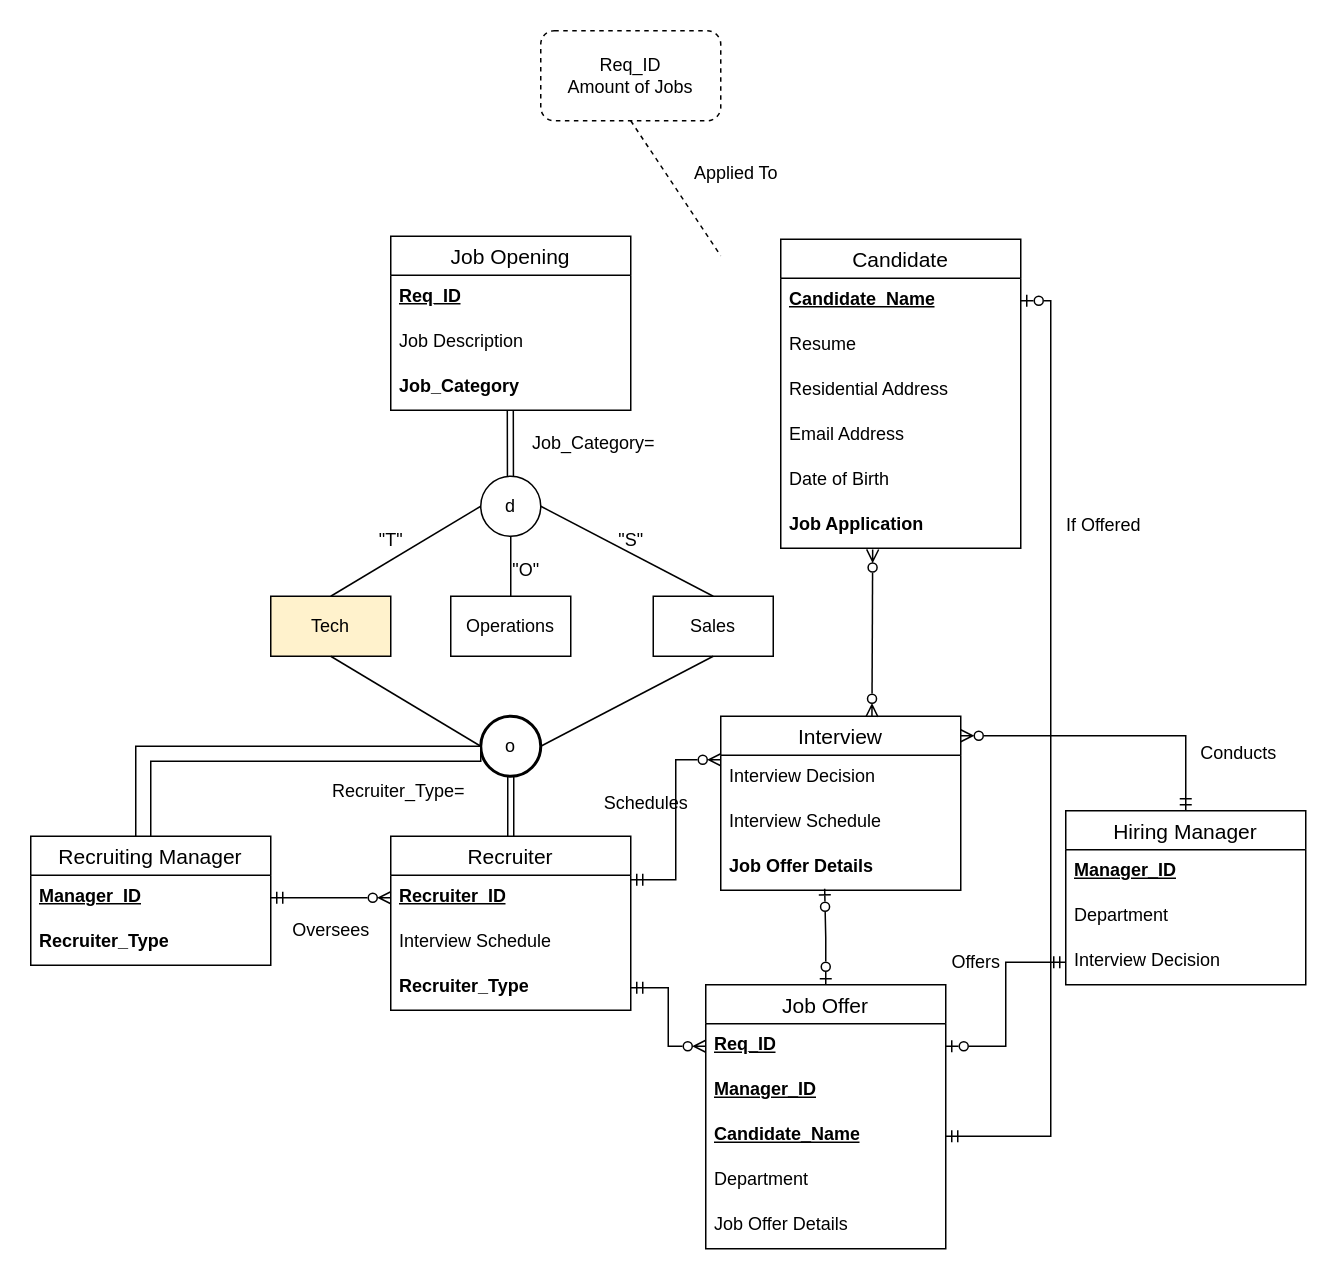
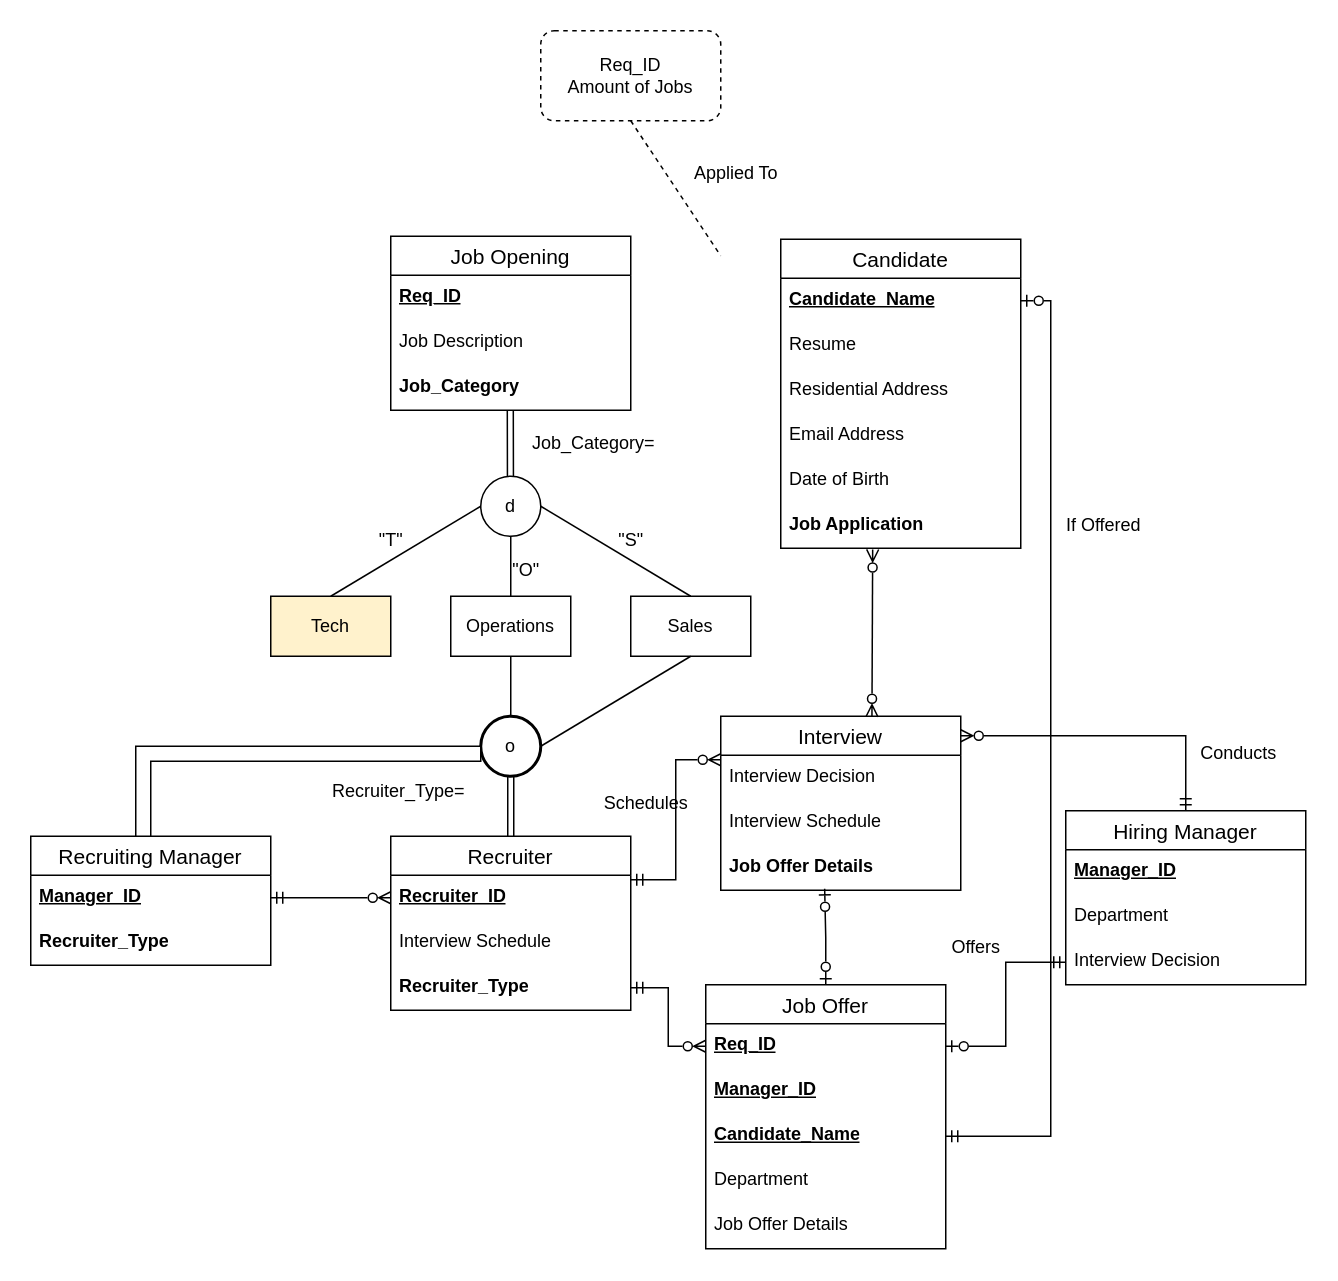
(713, 626) -> (691, 626)
none -> (511, 686)
(406, 701) -> none
(331, 931) -> none
(976, 962) -> (976, 947)
